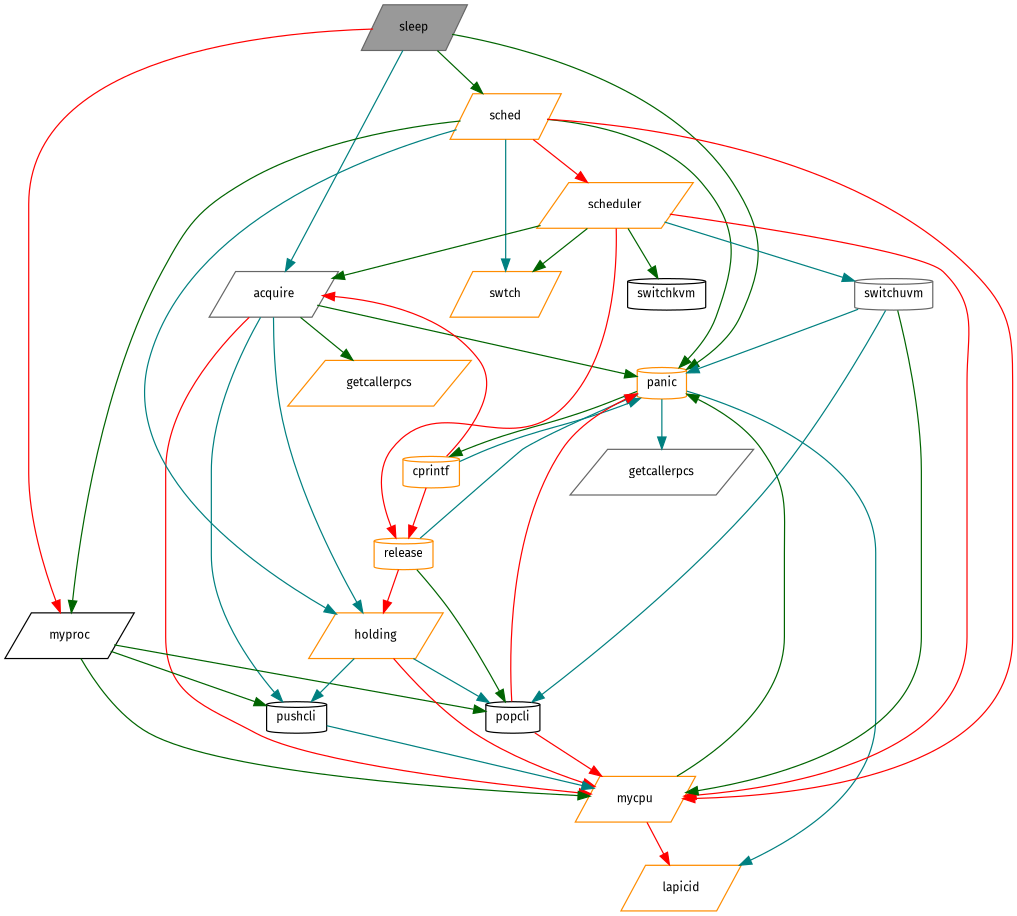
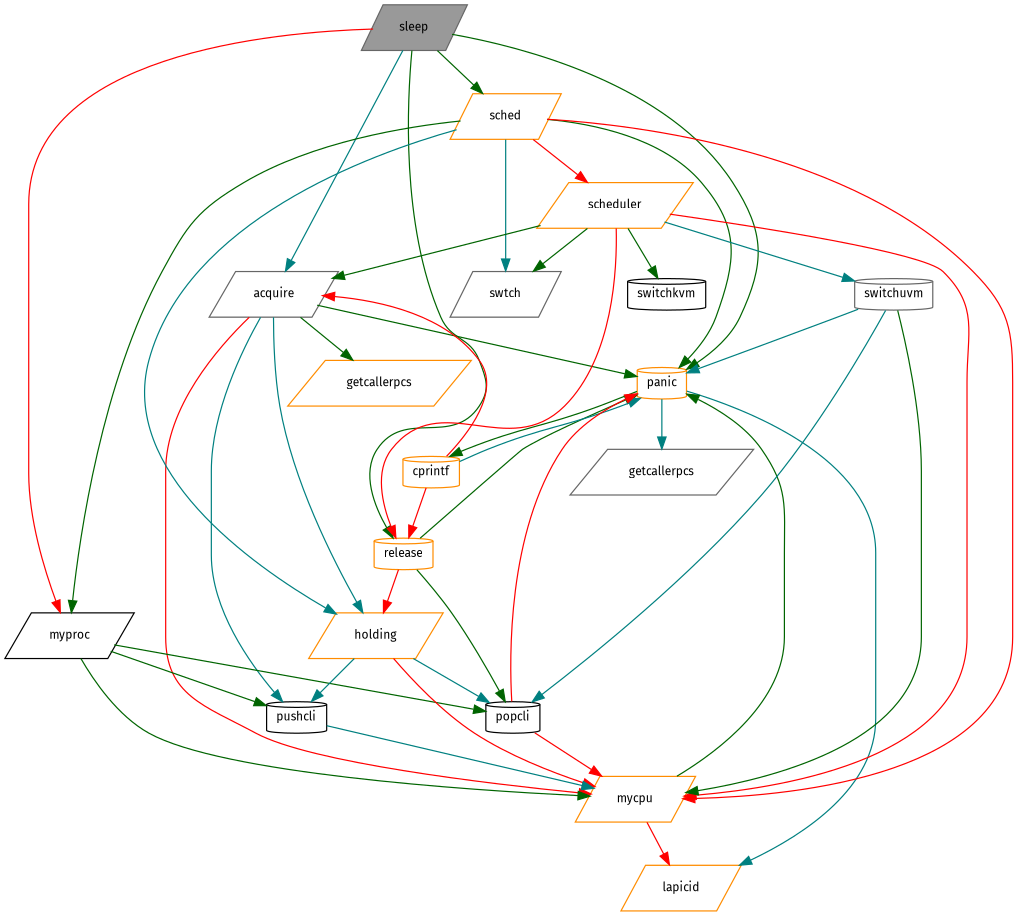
(506, 294) -> (506, 294)
none -> (437, 307)
(514, 456) -> (514, 456)
